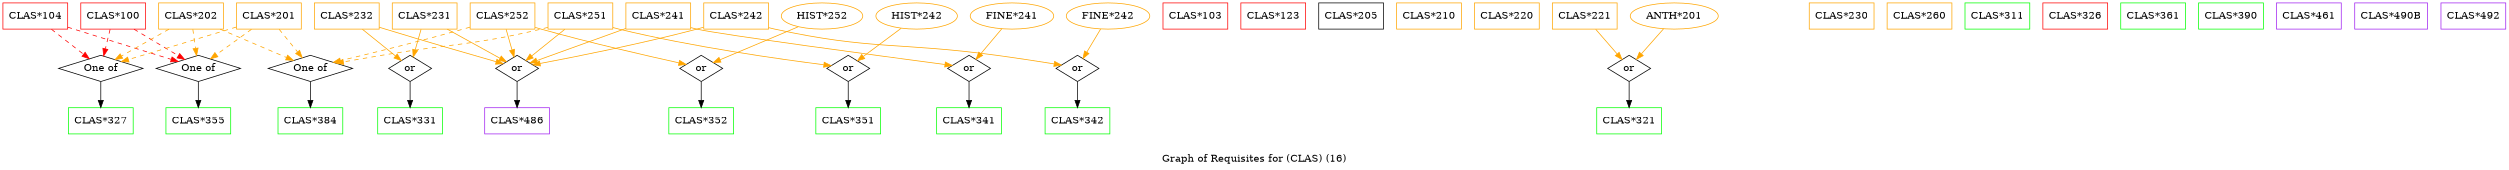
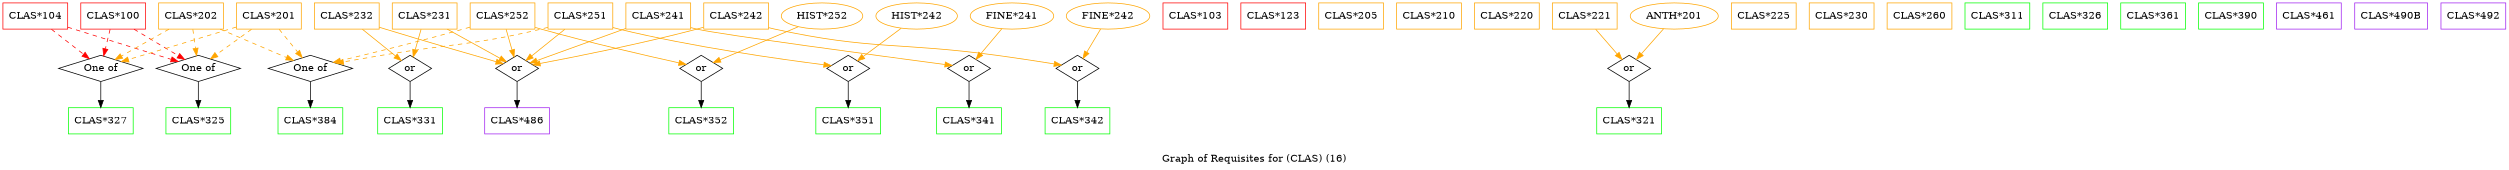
(1351, 16) -> (1351, 16)
none -> (1764, 16)
(2075, 16) -> (2075, 16)
(198, 121) -> (198, 121)
